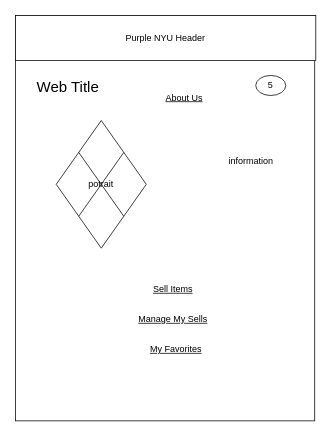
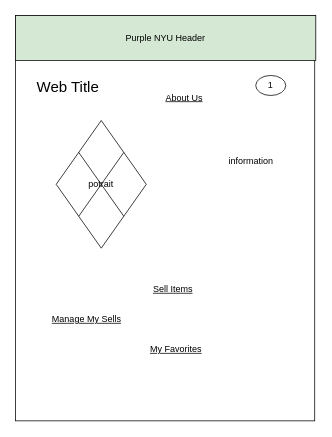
(165, 38) -> (165, 38)
(270, 85) -> (270, 85)
(173, 319) -> (87, 319)
